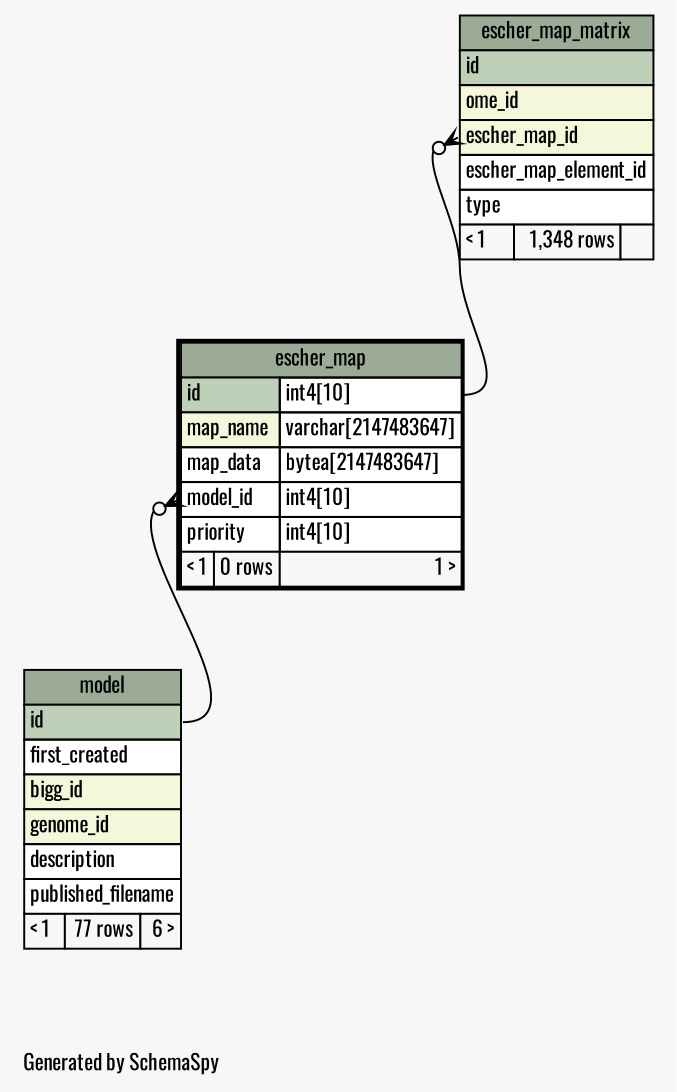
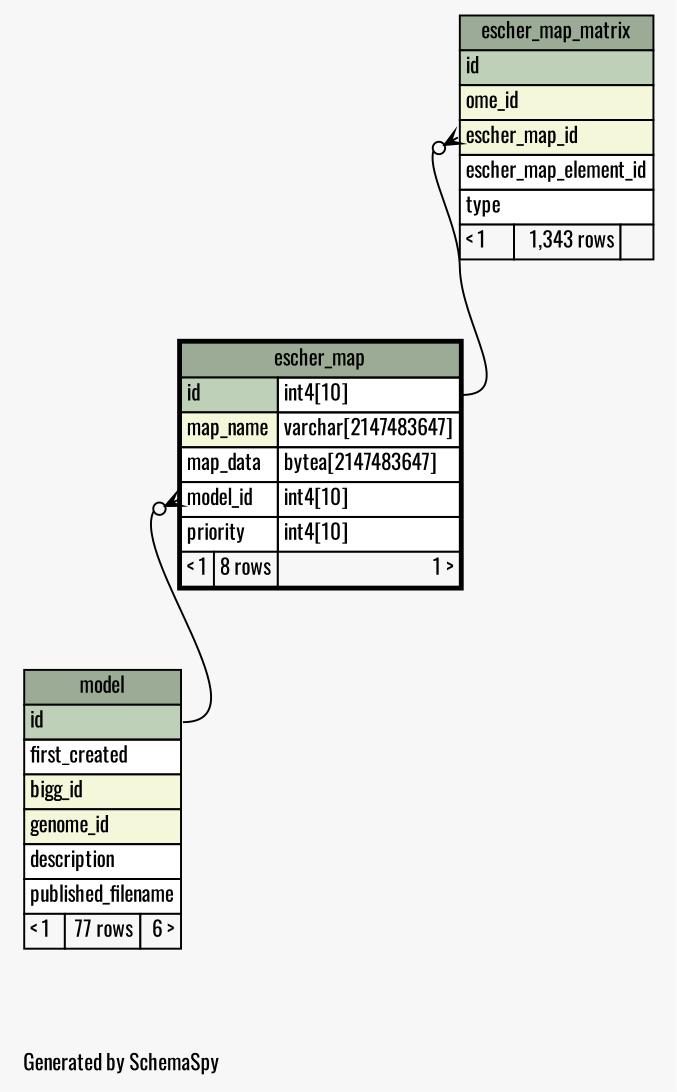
(572, 241) -> (572, 241)
(247, 568) -> (246, 568)
